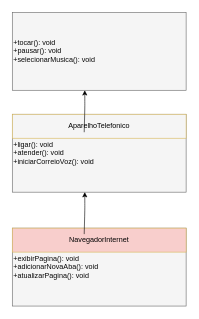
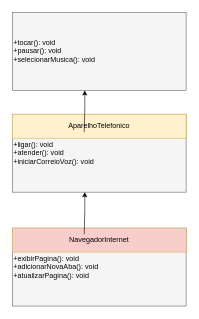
(99, 126) -> (99, 126)
